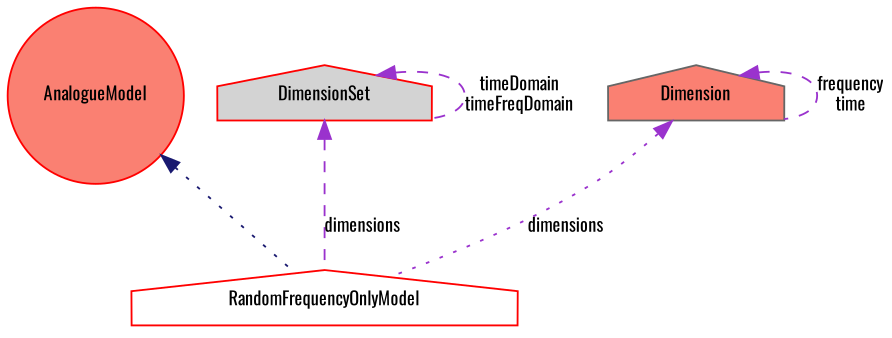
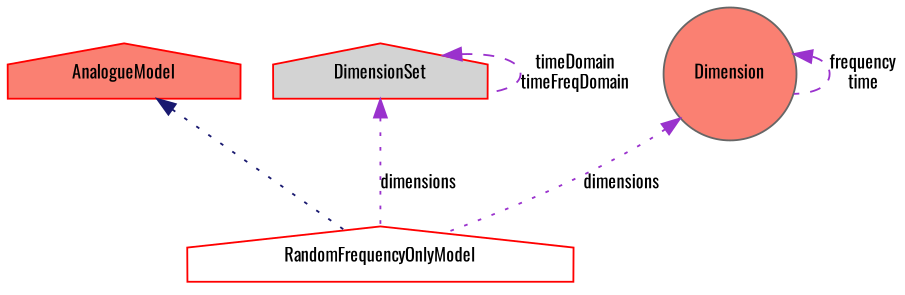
(96, 96) -> (124, 74)
(696, 96) -> (730, 74)
(325, 205) -> (380, 172)
